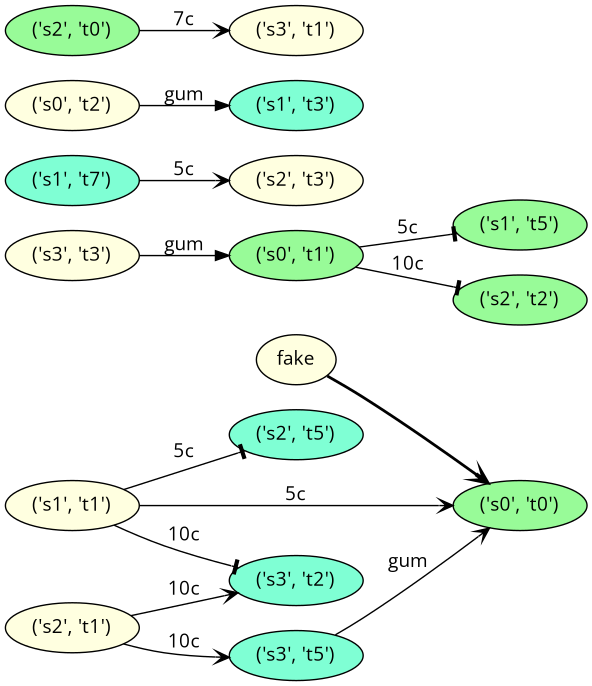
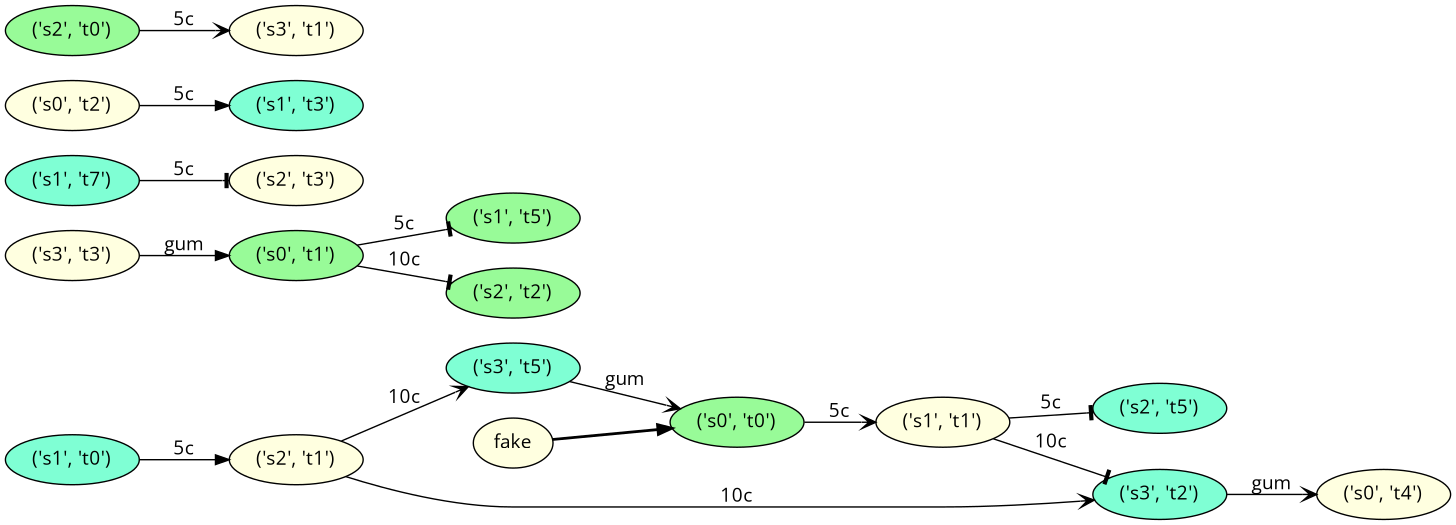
(184, 20) -> (184, 20)
(184, 95) -> (184, 95)
(177, 181) -> (181, 181)
(403, 424) -> (605, 435)
none -> (72, 460)
none -> (1384, 494)
(289, 506) -> (833, 422)
